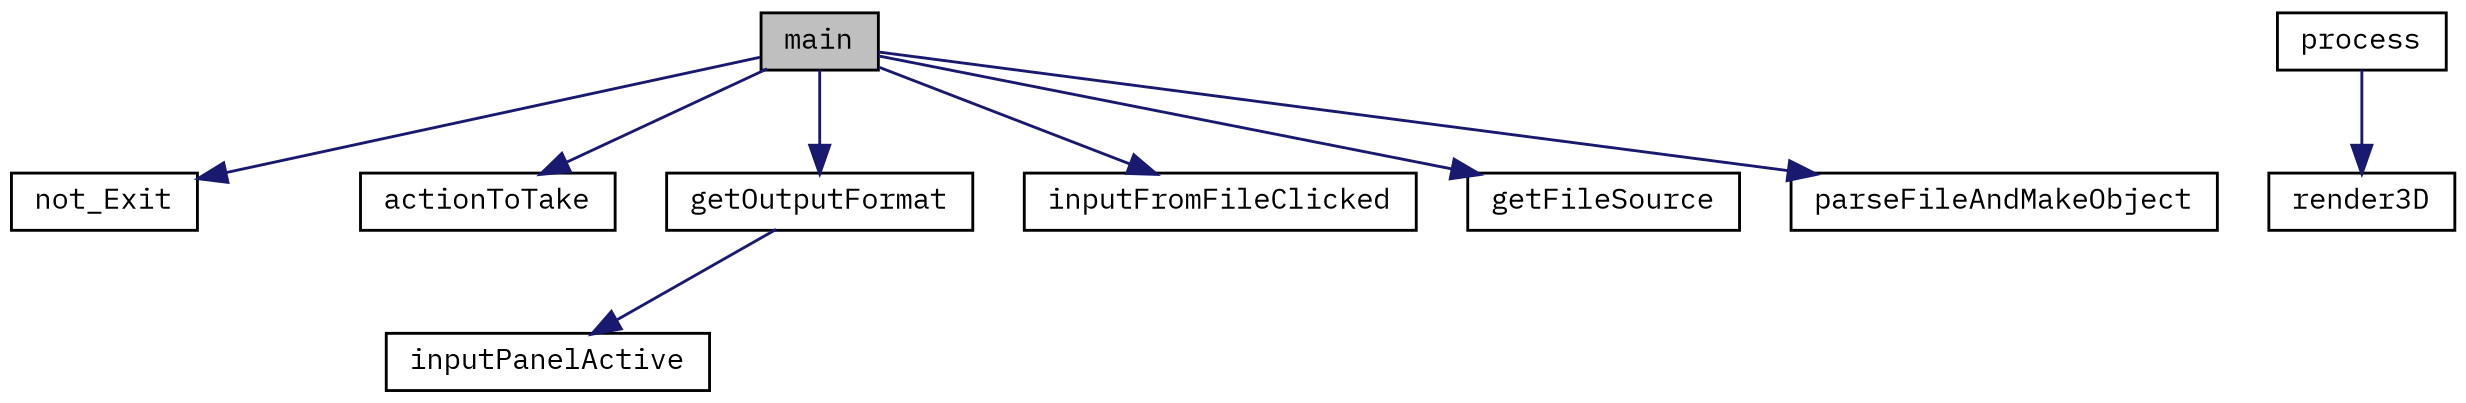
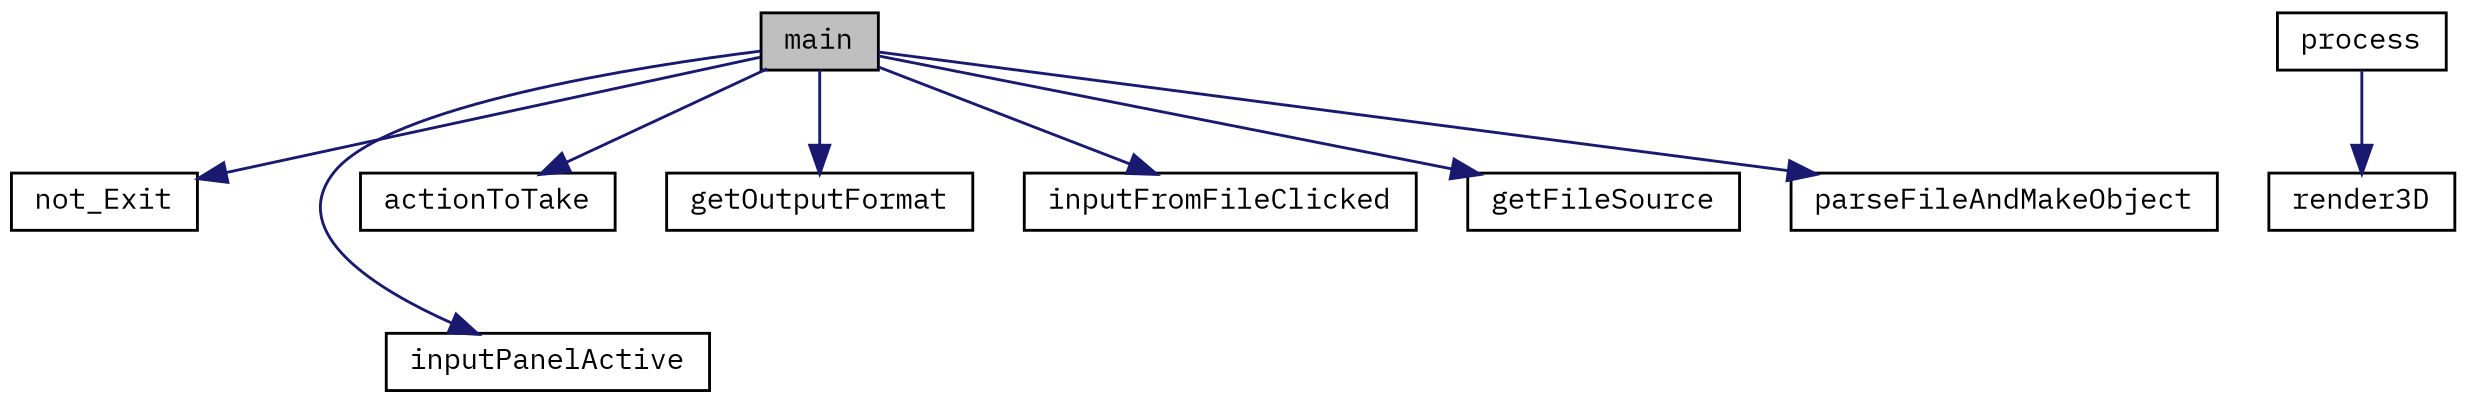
(697, 274) -> (332, 175)
